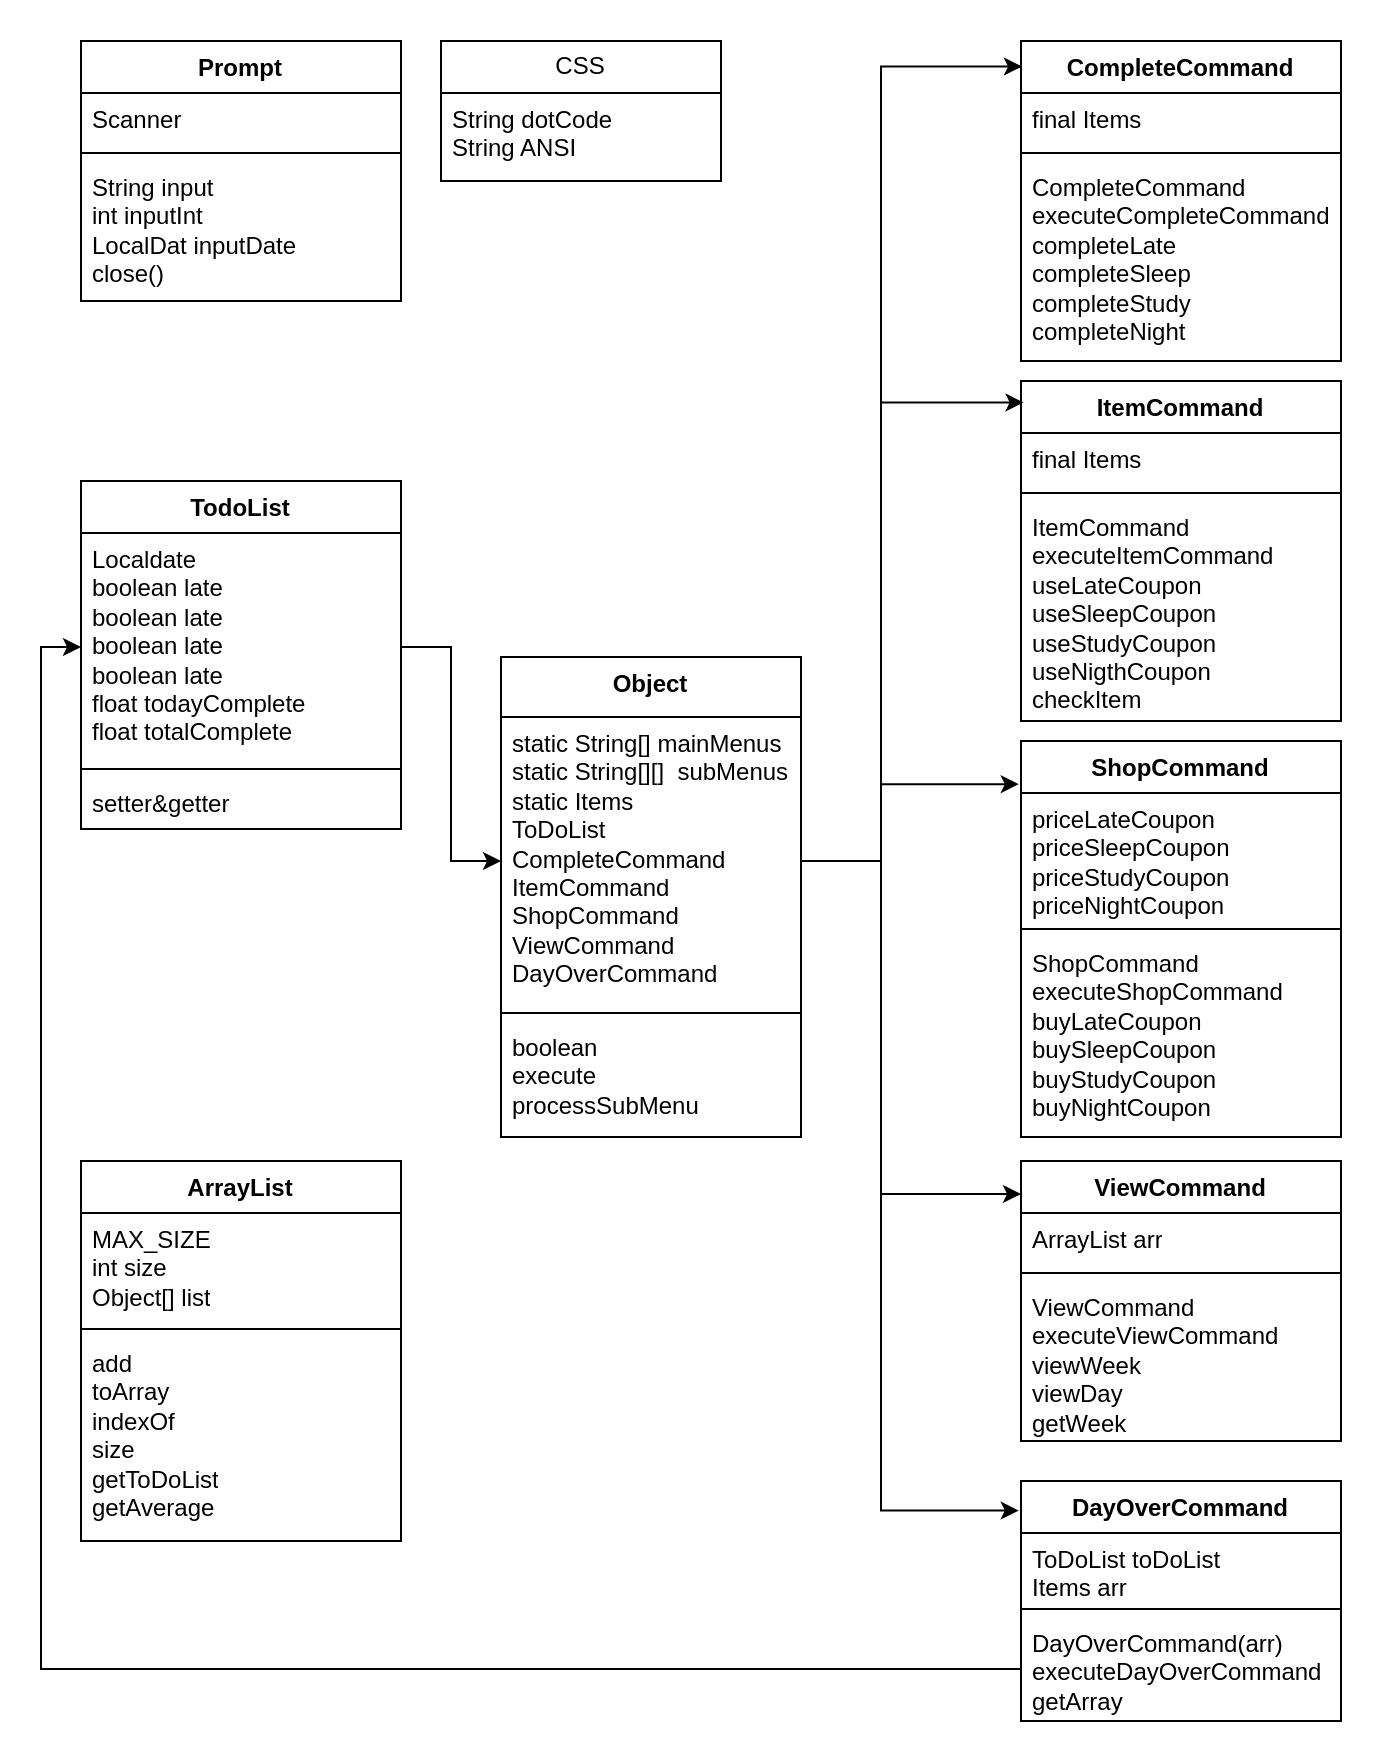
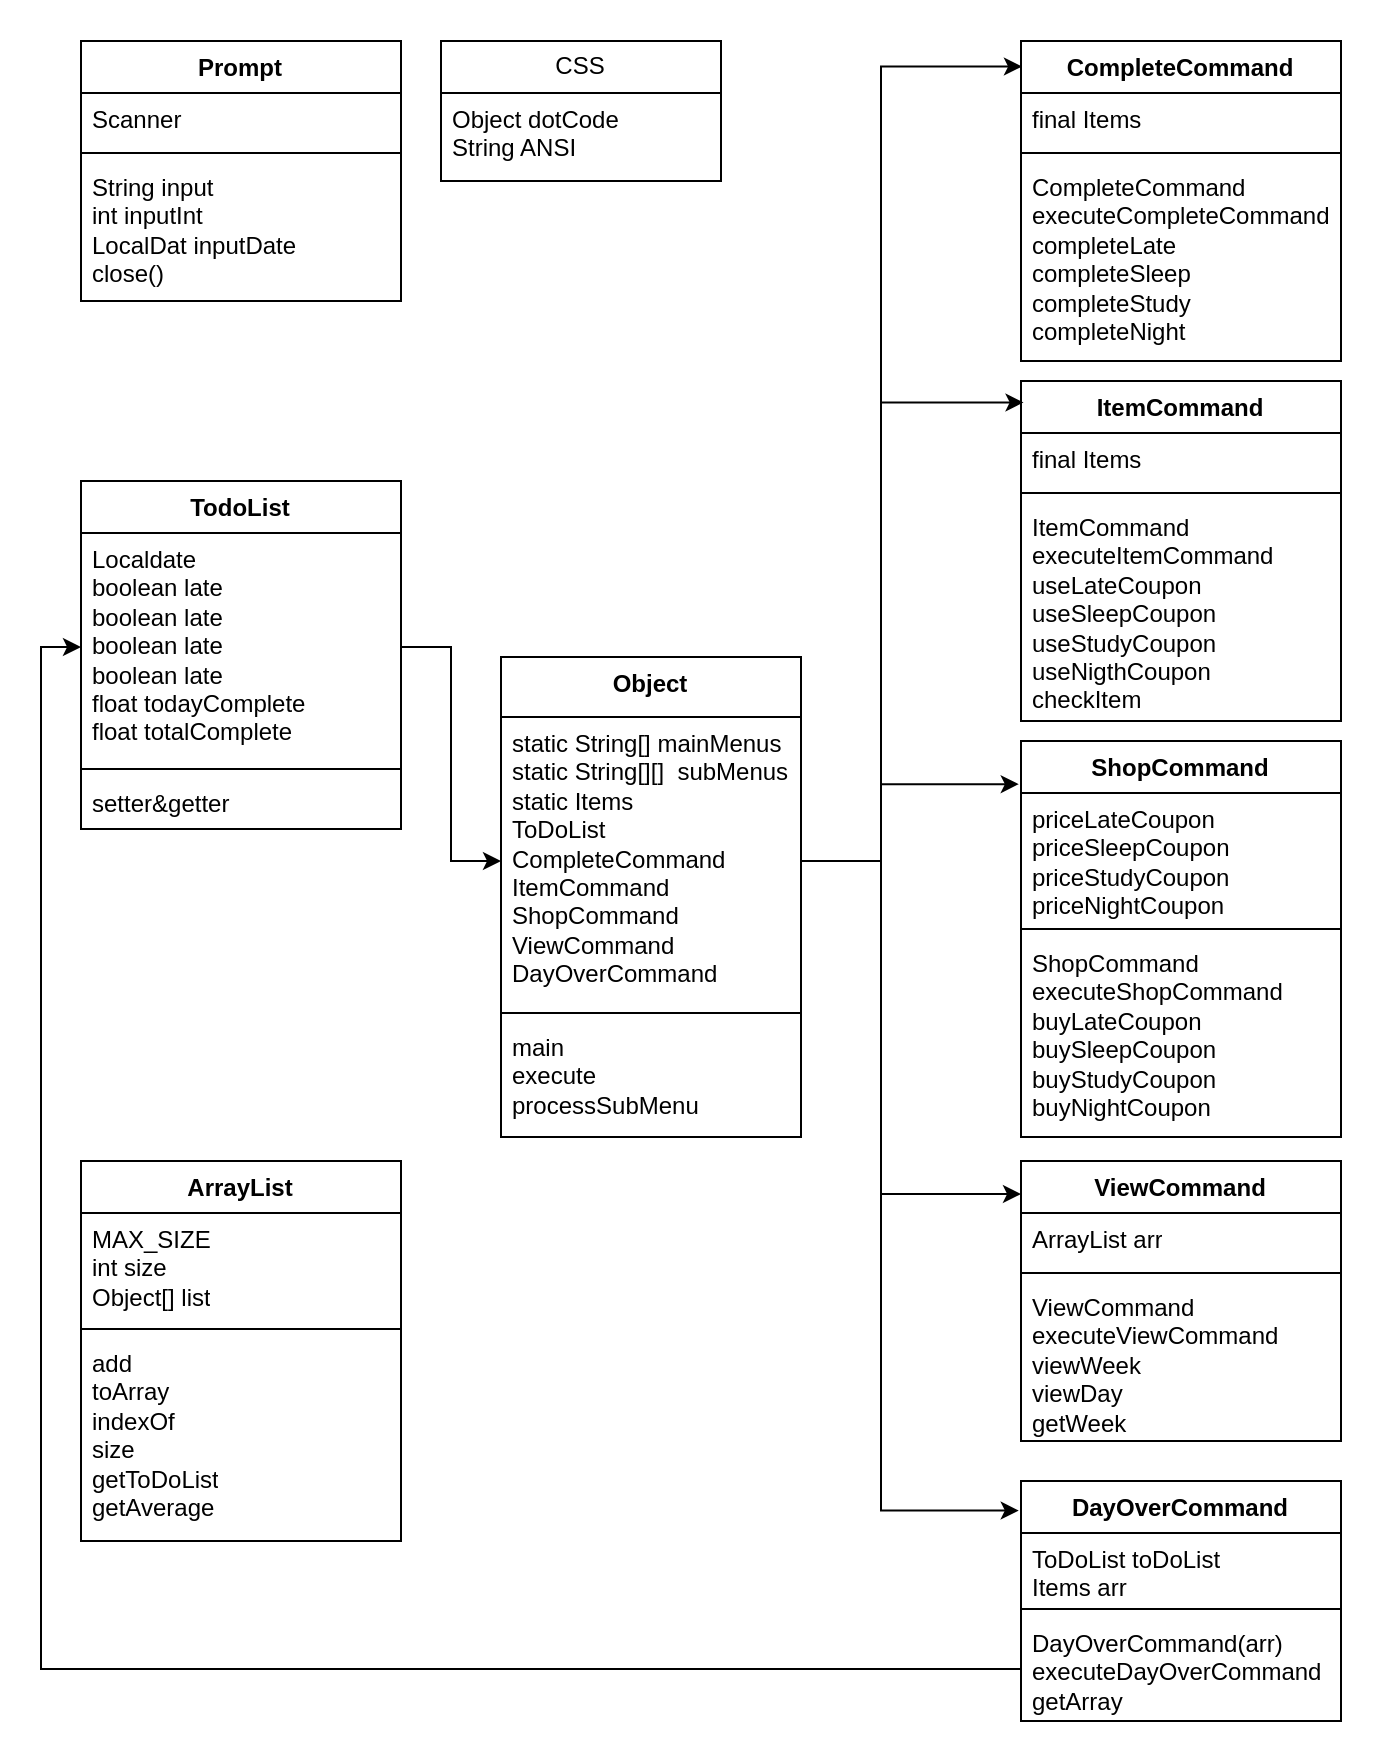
(541, 136) -> (544, 136)
(607, 1078) -> (607, 1078)
